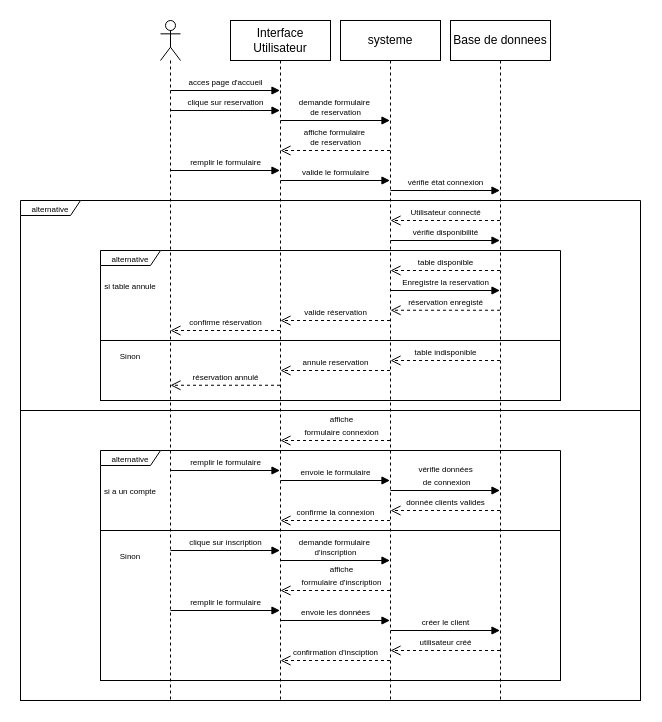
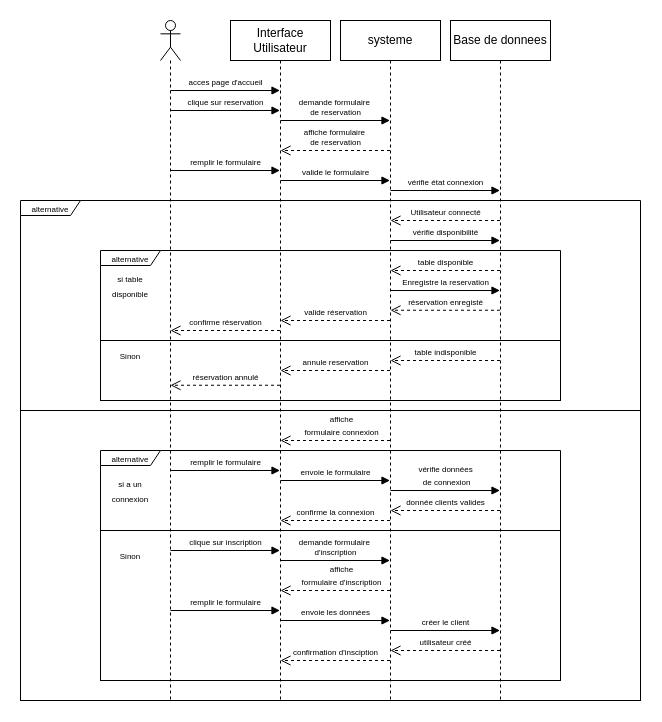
(131, 286) -> (131, 286)
(131, 491) -> (131, 491)
